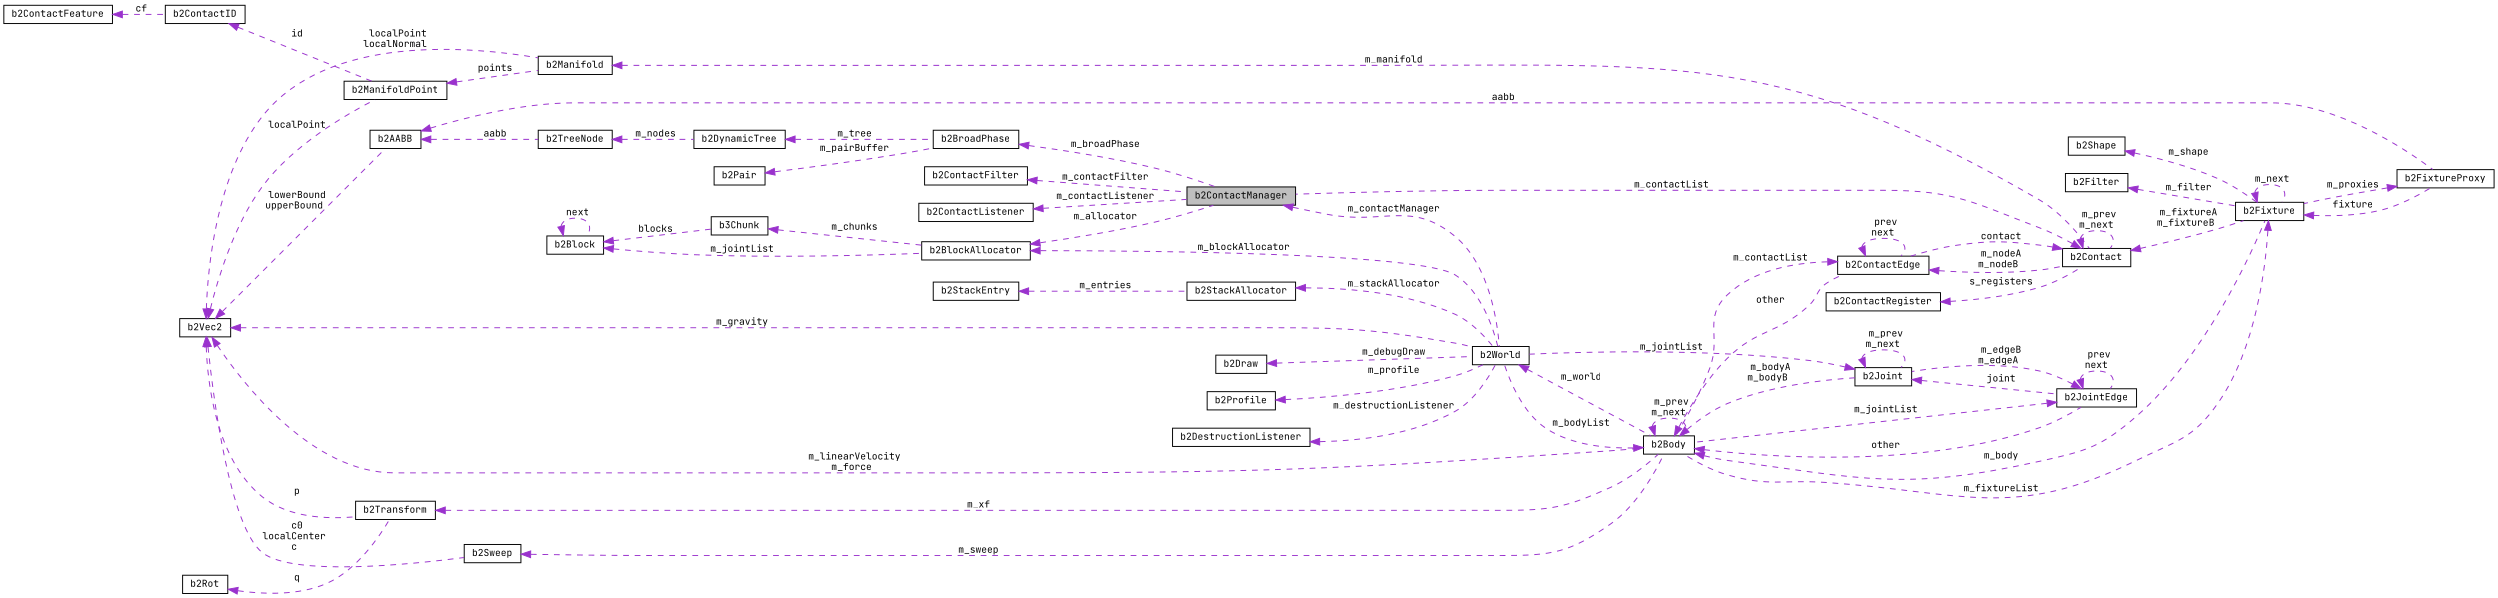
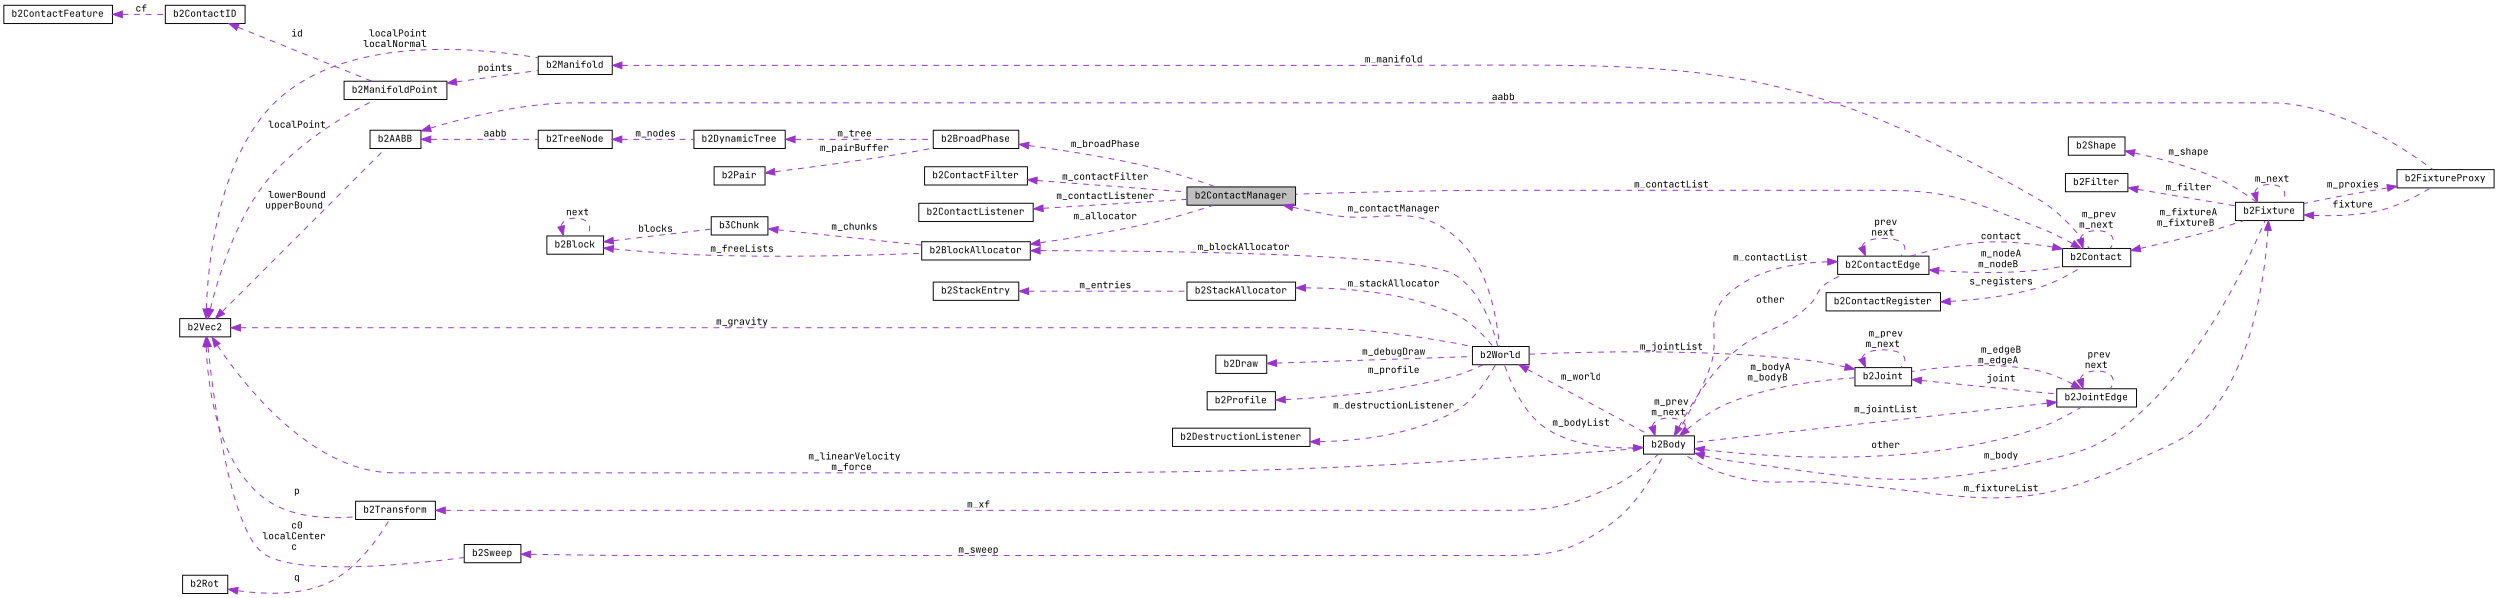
(740, 249) -> (740, 249)
